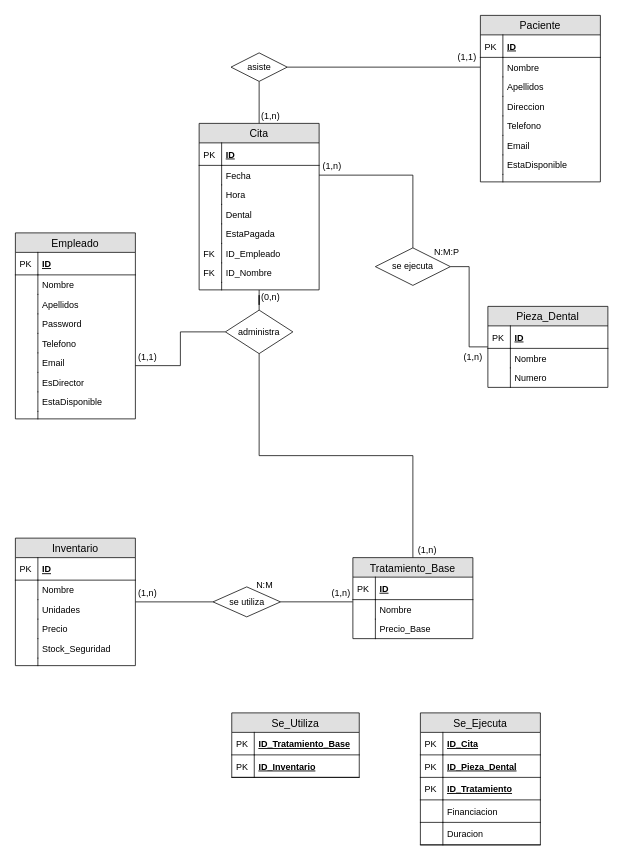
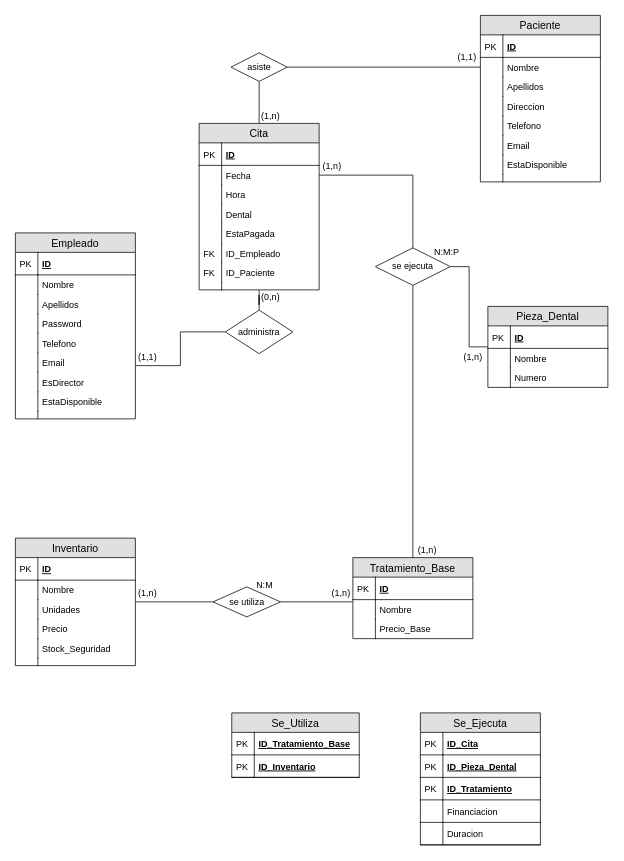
(248, 273) -> (252, 273)
(285, 456) -> (413, 371)
